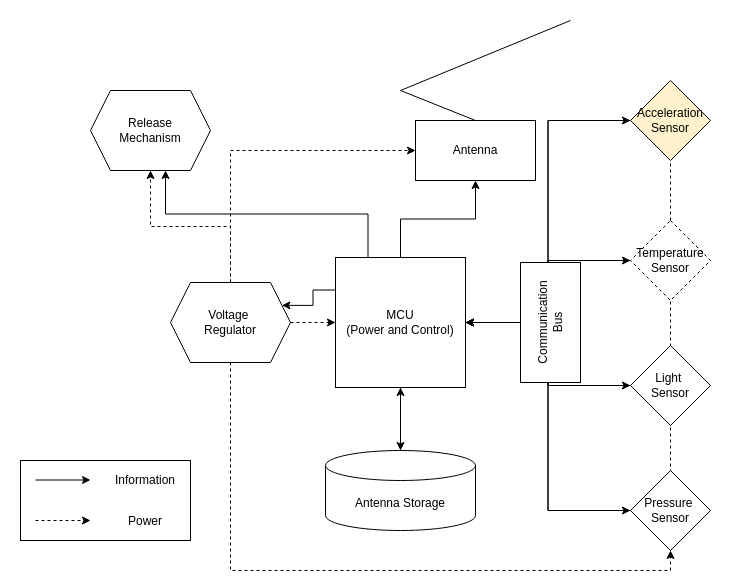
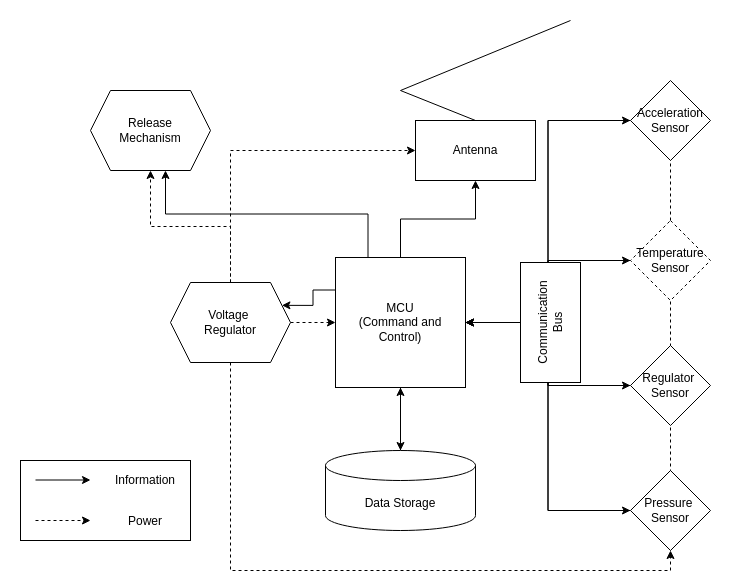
(671, 121) -> (671, 121)
(401, 323) -> (401, 323)
(671, 386) -> (671, 386)
(401, 504) -> (401, 504)
